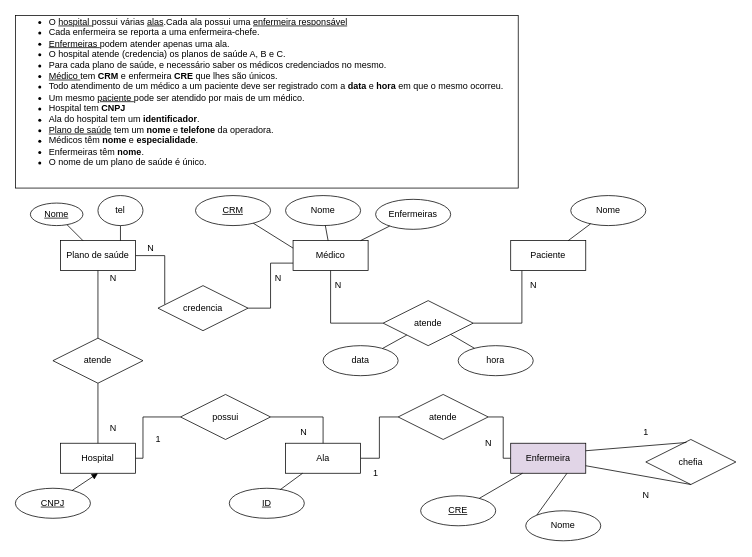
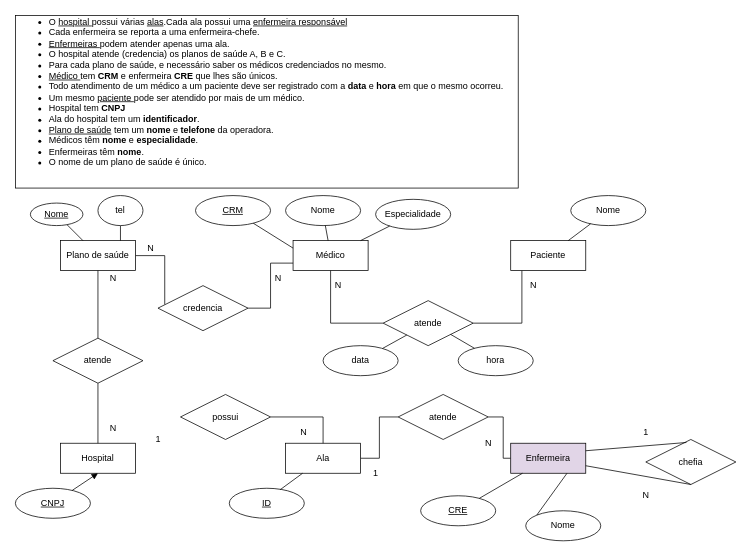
(413, 214) -> (413, 214)
(143, 423) -> none
